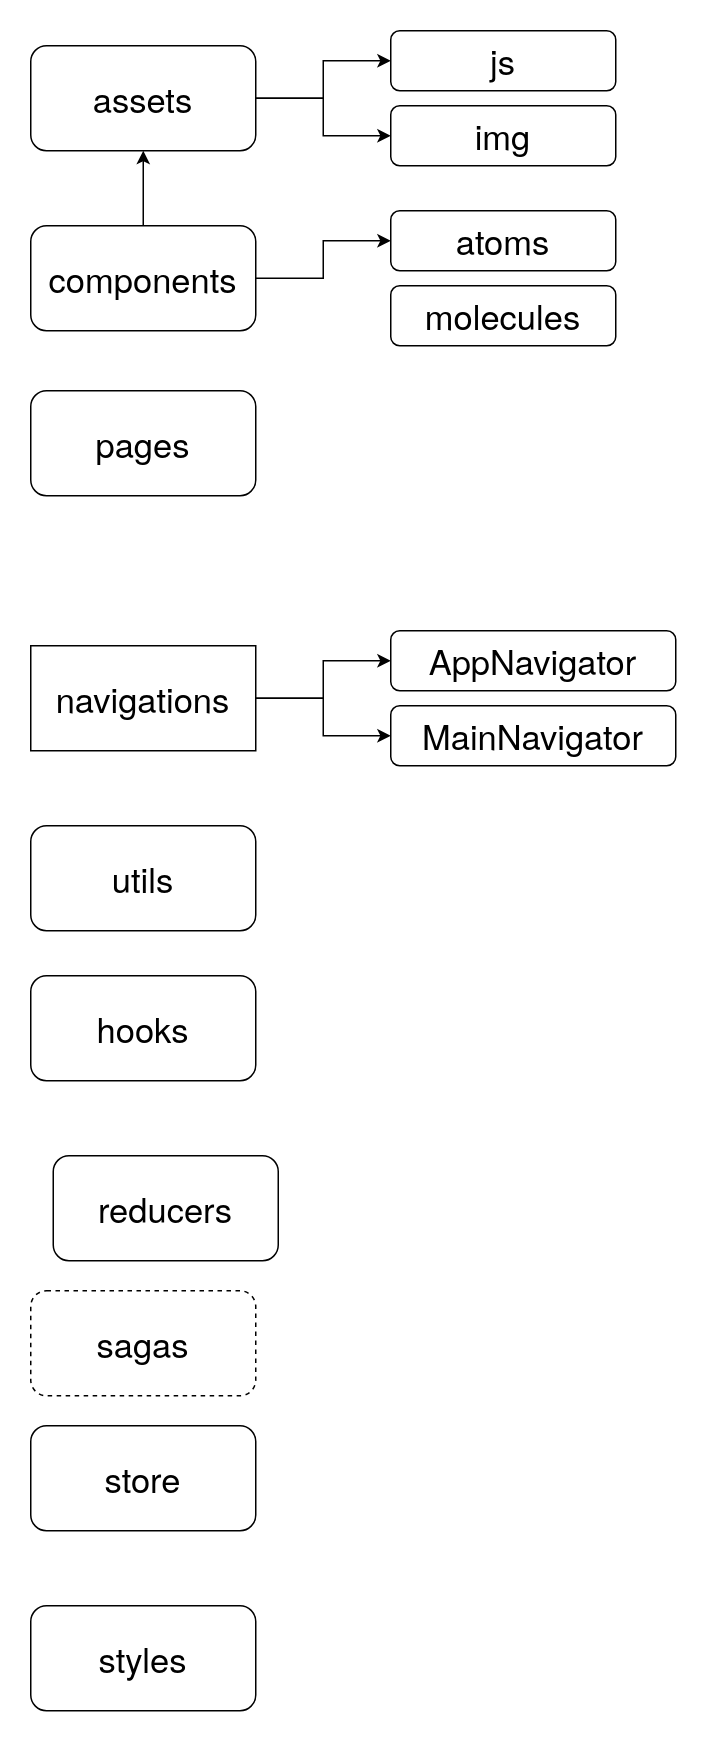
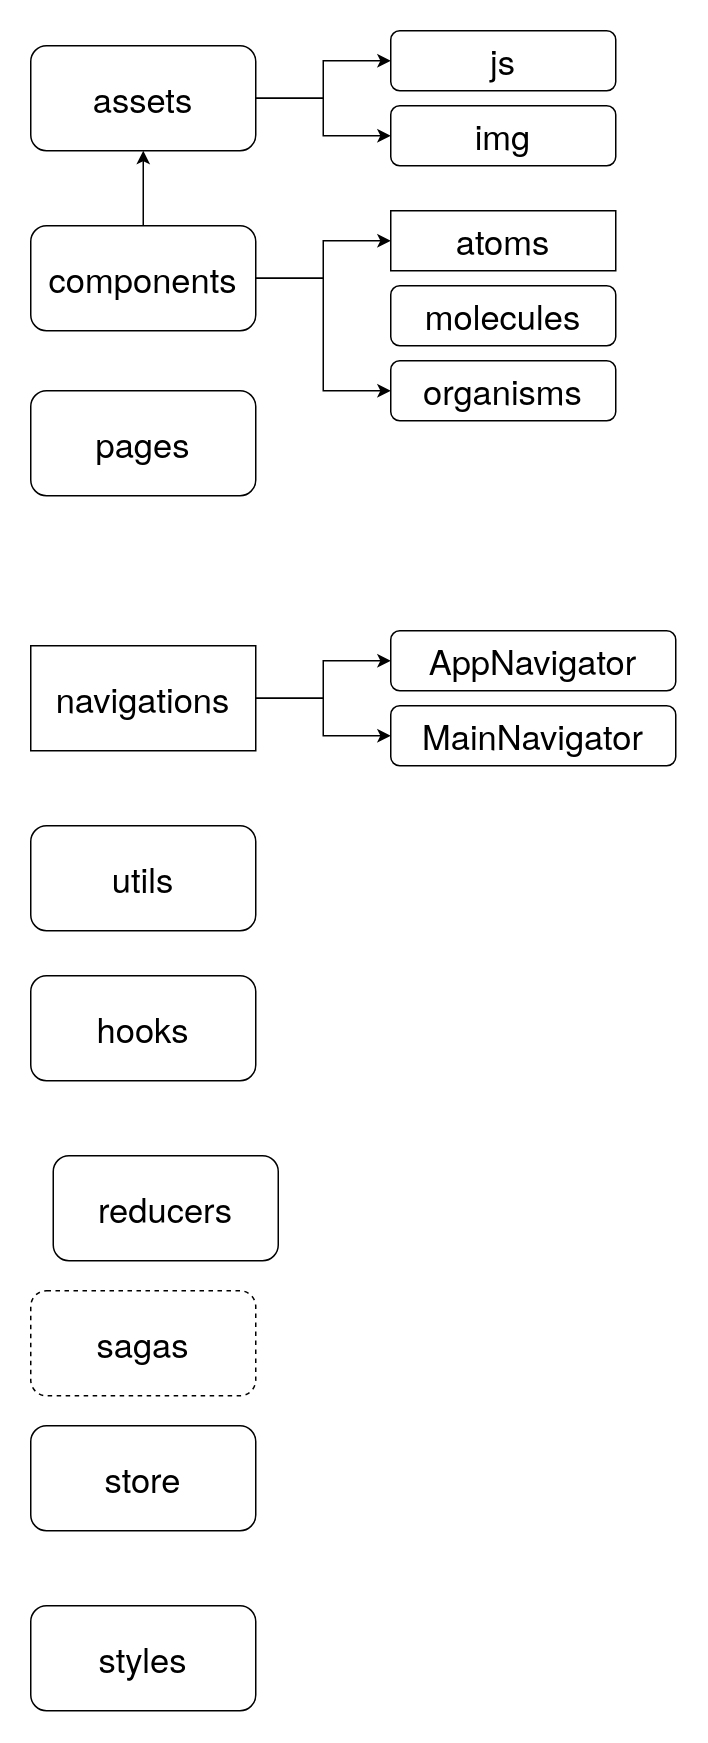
(503, 241) -> (503, 241)
none -> (323, 365)
none -> (503, 391)
